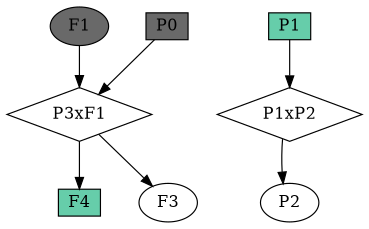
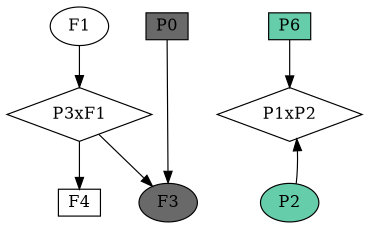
(79, 26) -> (79, 26)
(290, 26) -> (290, 26)
(131, 63) -> (168, 105)
(282, 156) -> (297, 167)
(79, 203) -> (79, 203)
(168, 203) -> (168, 203)
(290, 203) -> (290, 203)
